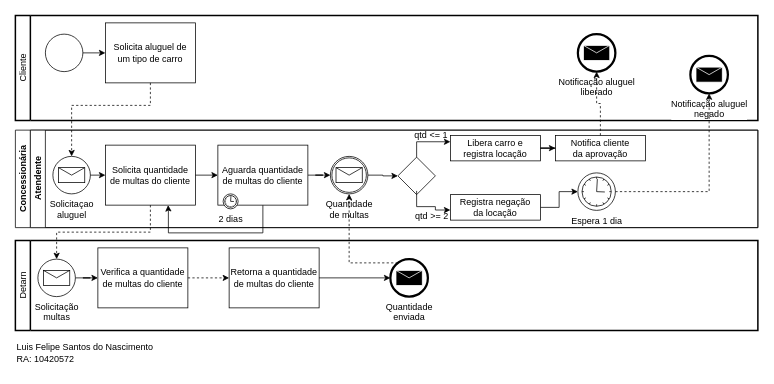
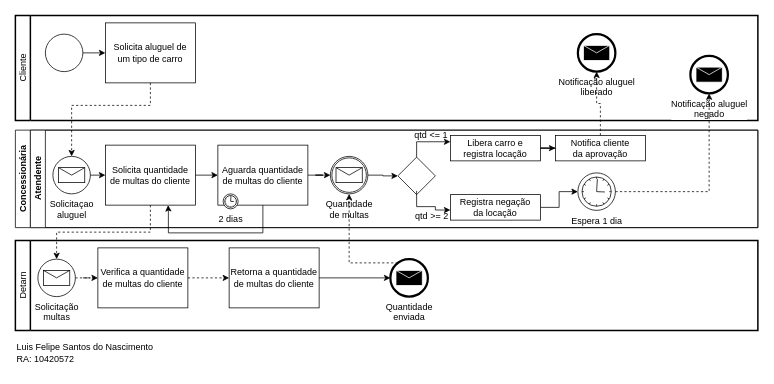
(89, 278) -> (89, 278)
